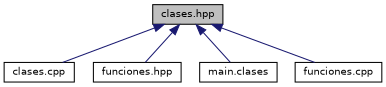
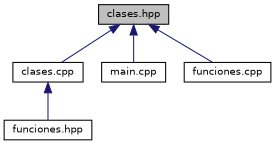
(159, 47) -> (48, 107)
(238, 72) -> (134, 72)
